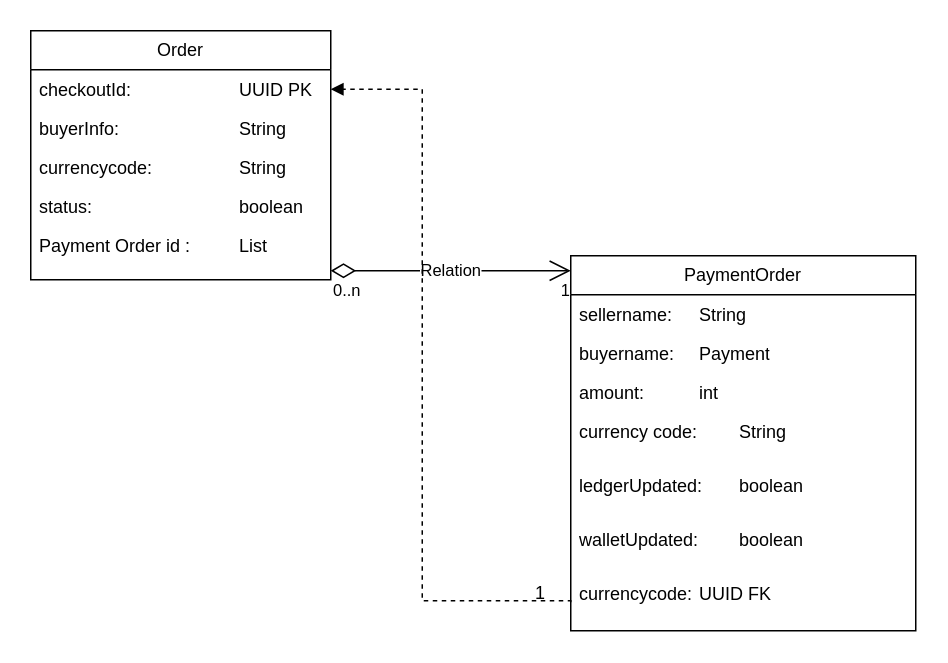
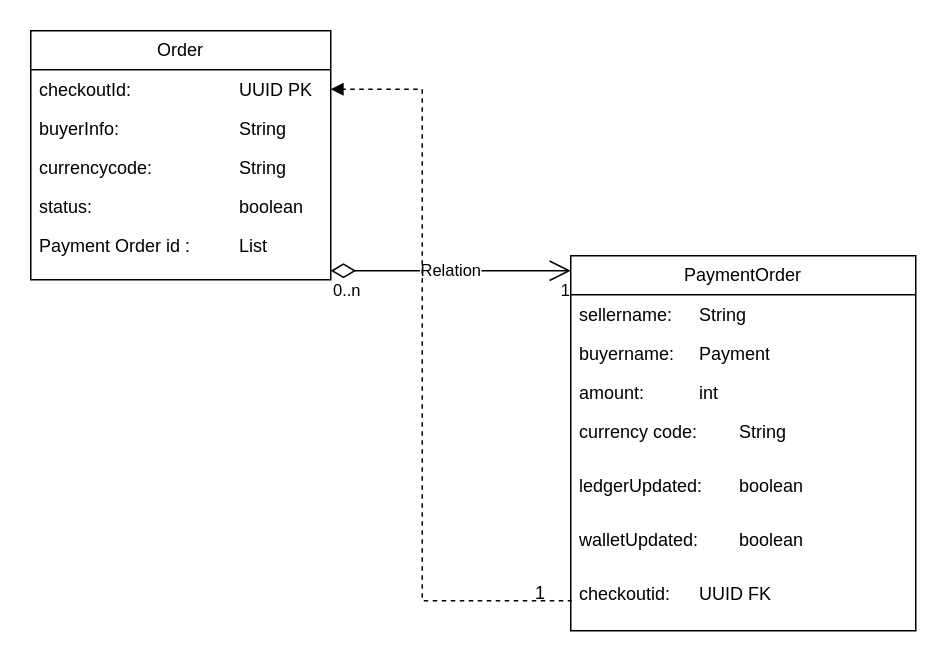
(681, 595) -> (668, 595)
